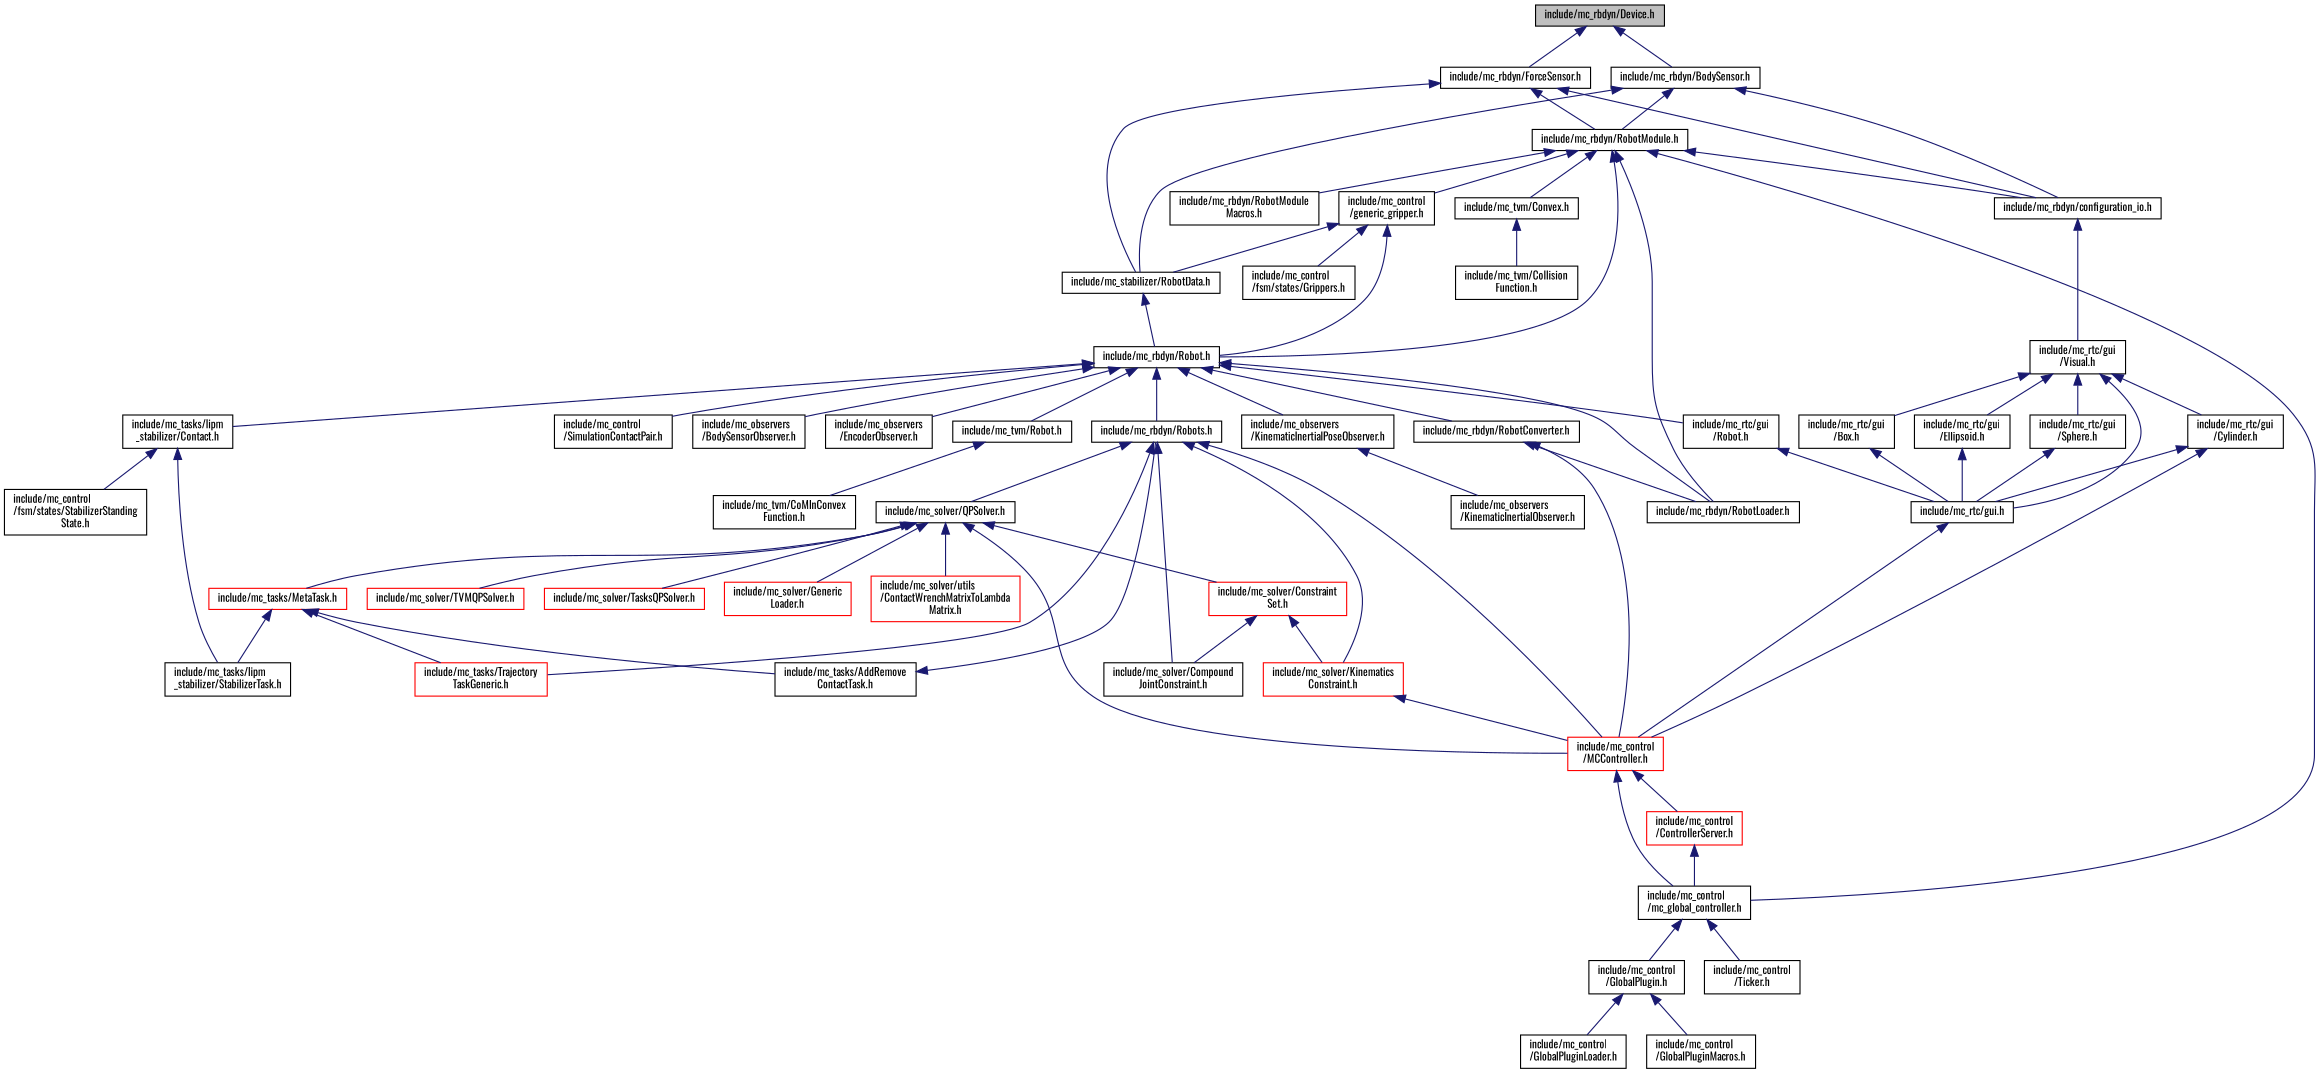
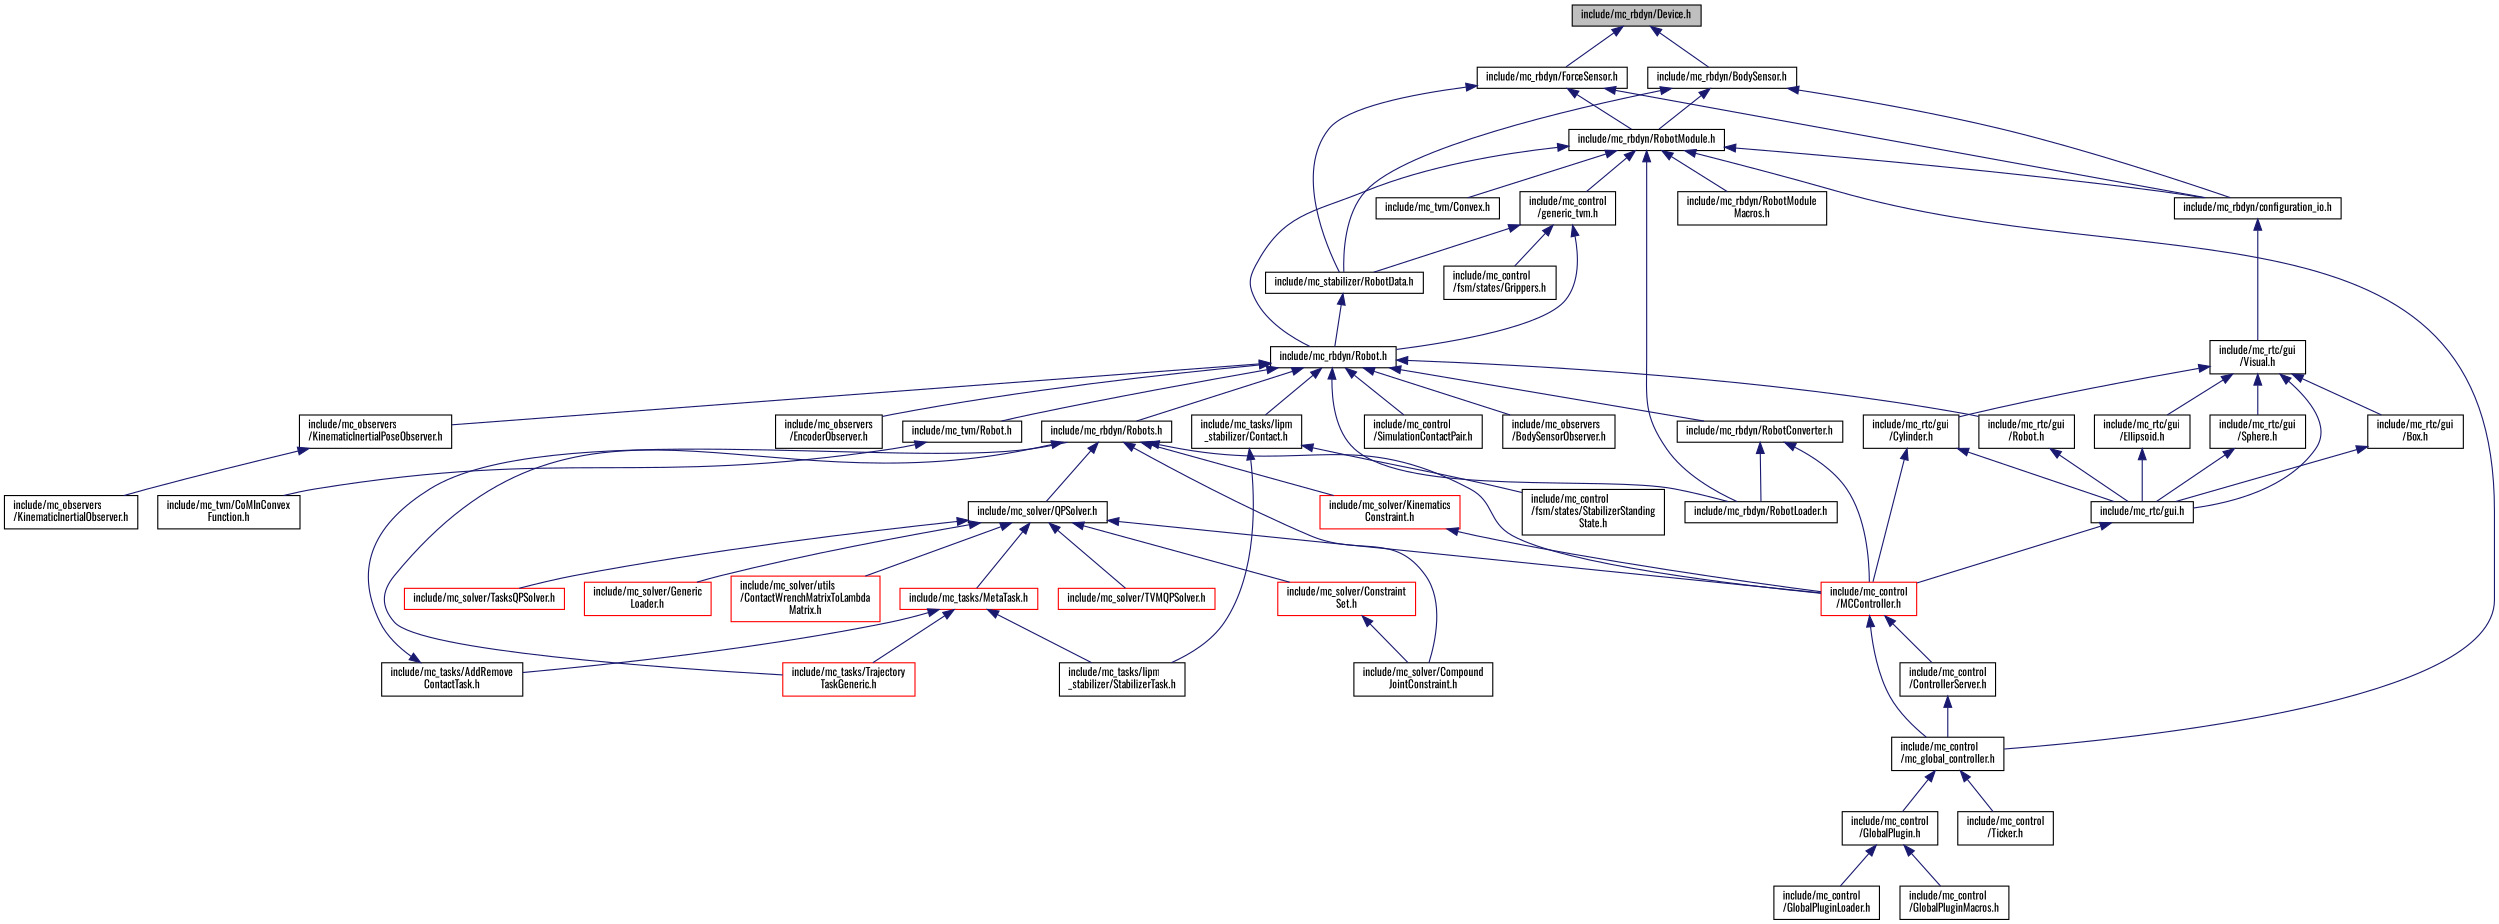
(1387, 208) -> (1568, 208)
(1517, 283) -> none
(1309, 644) -> none
(1694, 828) -> (1948, 679)
